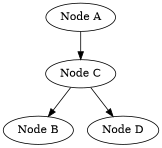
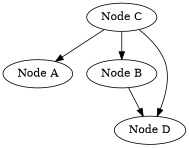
(81, 42) -> (83, 43)
none -> (134, 99)
